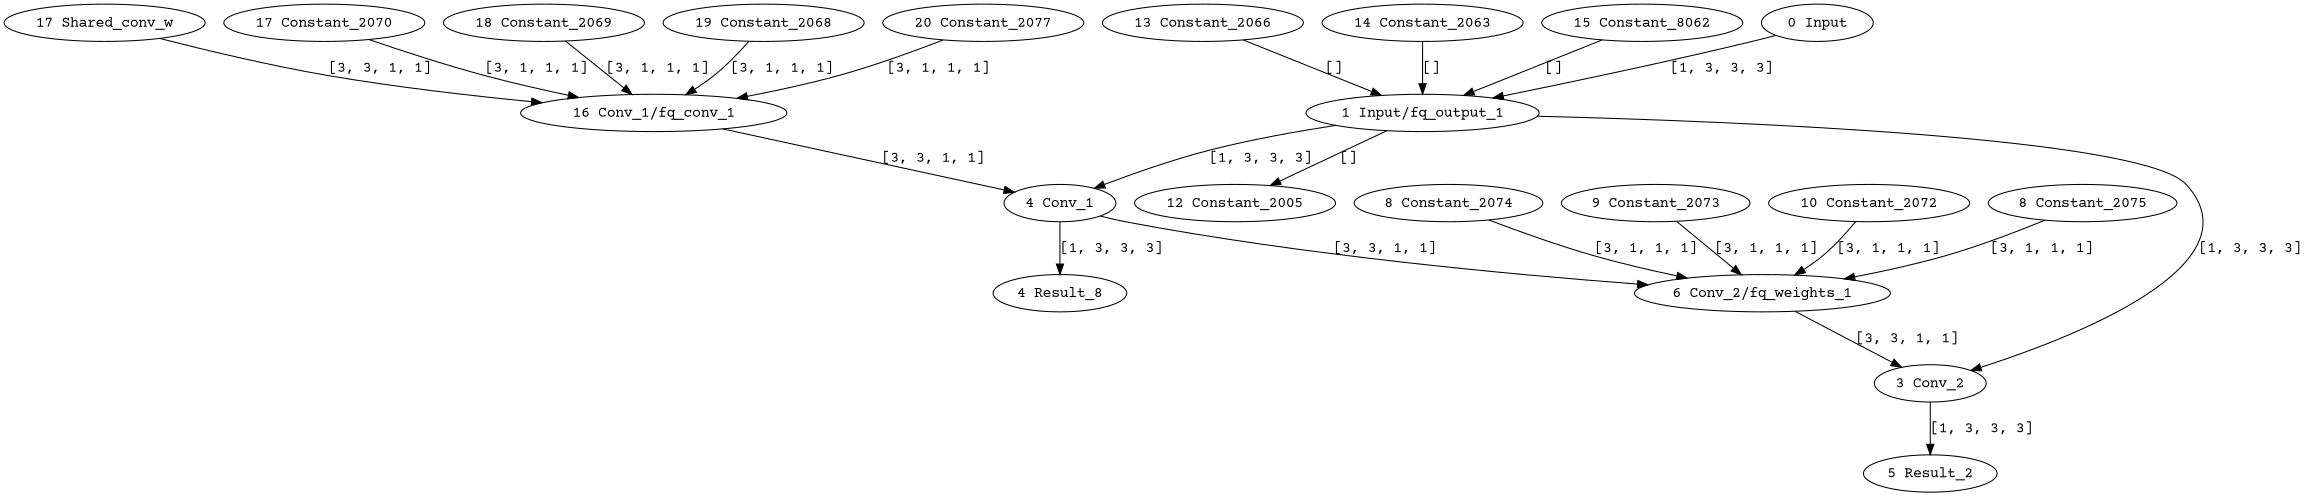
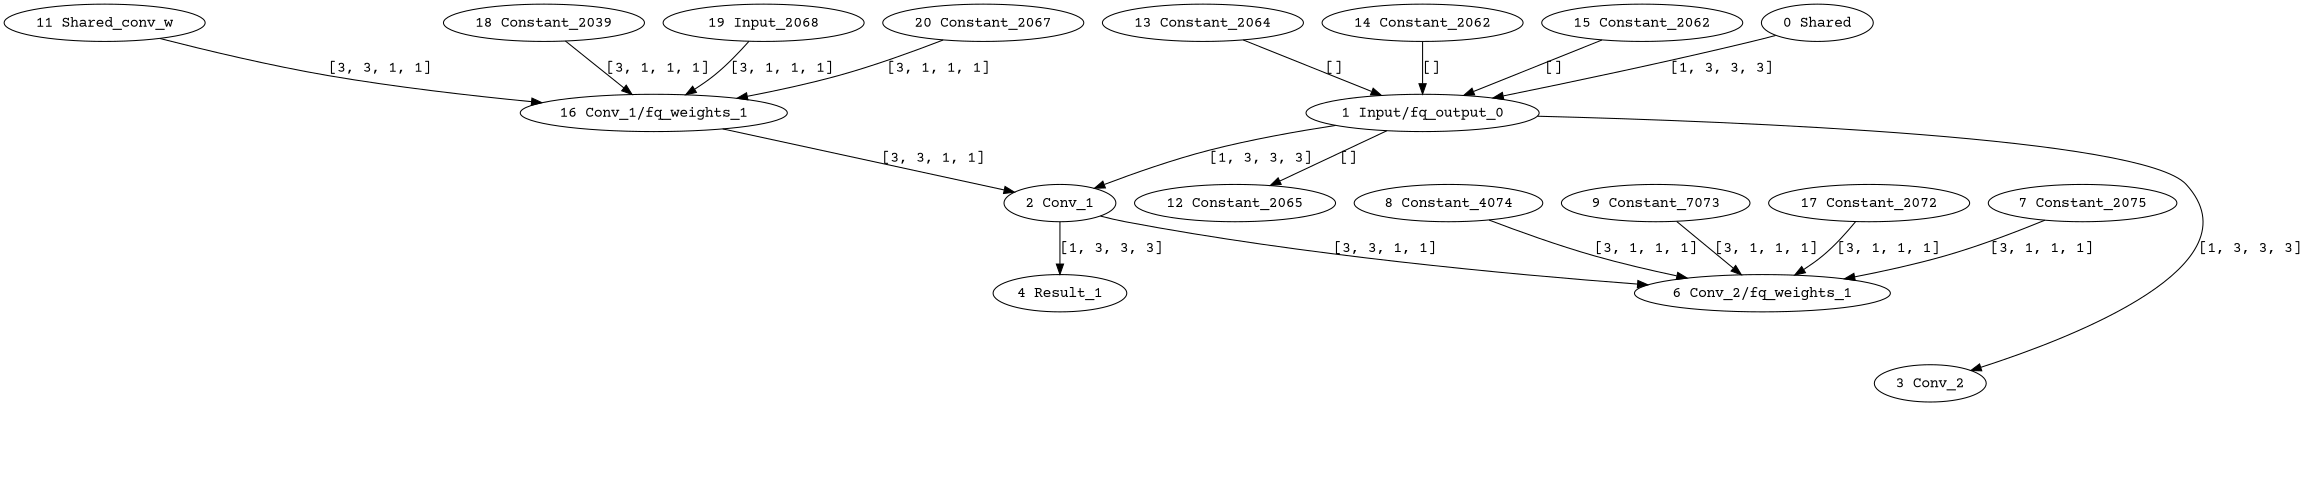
(105, 23) -> (105, 23)
(324, 23) -> none
(544, 23) -> (544, 23)
(764, 23) -> (764, 23)
(983, 23) -> (983, 23)
(1203, 23) -> (1203, 23)
(1423, 23) -> (1423, 23)
(1642, 23) -> (1642, 23)
(1817, 23) -> (1817, 23)
(654, 113) -> (654, 113)
(1423, 113) -> (1423, 113)
(1060, 203) -> (1060, 203)
(1235, 203) -> (1235, 203)
(1448, 203) -> (1448, 203)
(1656, 203) -> (1656, 203)
(1869, 203) -> (1869, 203)
(2083, 203) -> (2083, 203)
(1060, 293) -> (1060, 293)
(1844, 337) -> none
(1930, 474) -> none
